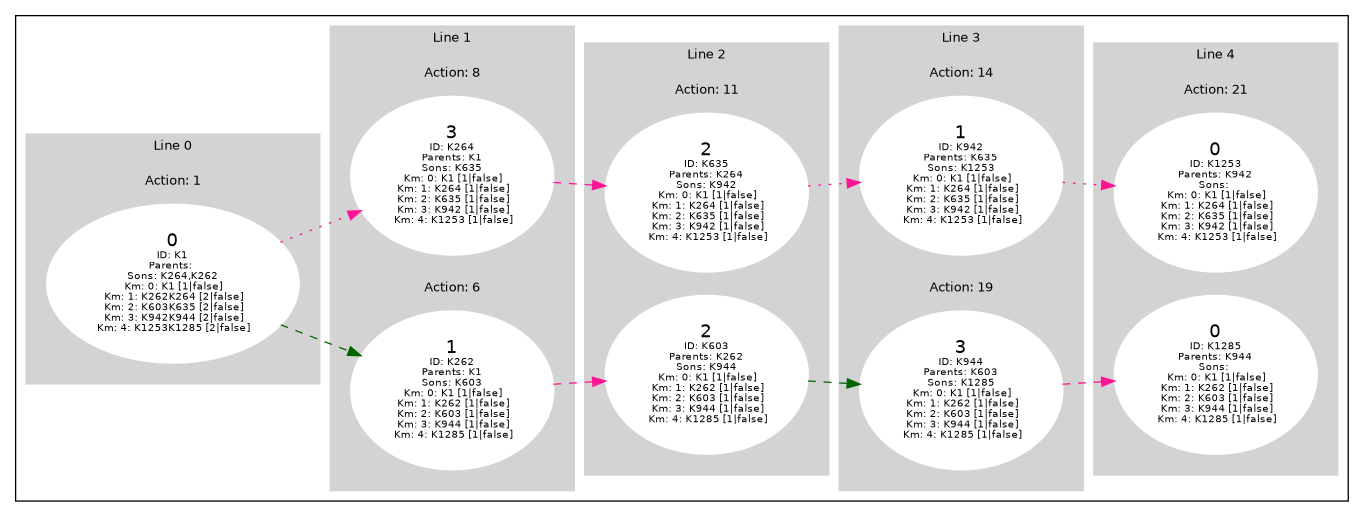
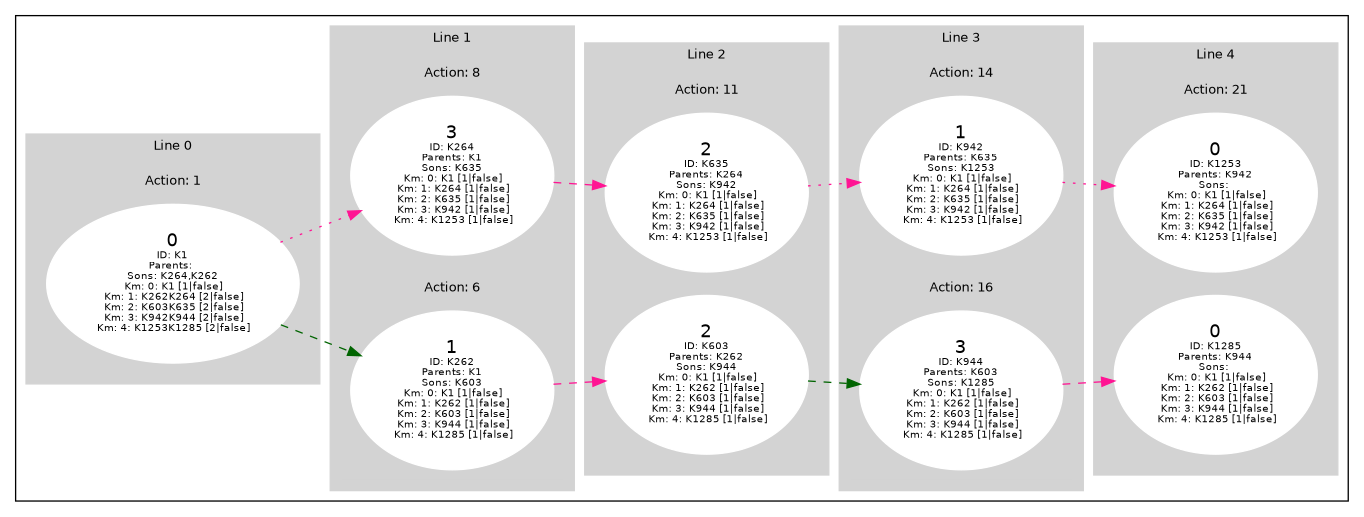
(961, 288) -> (961, 288)
